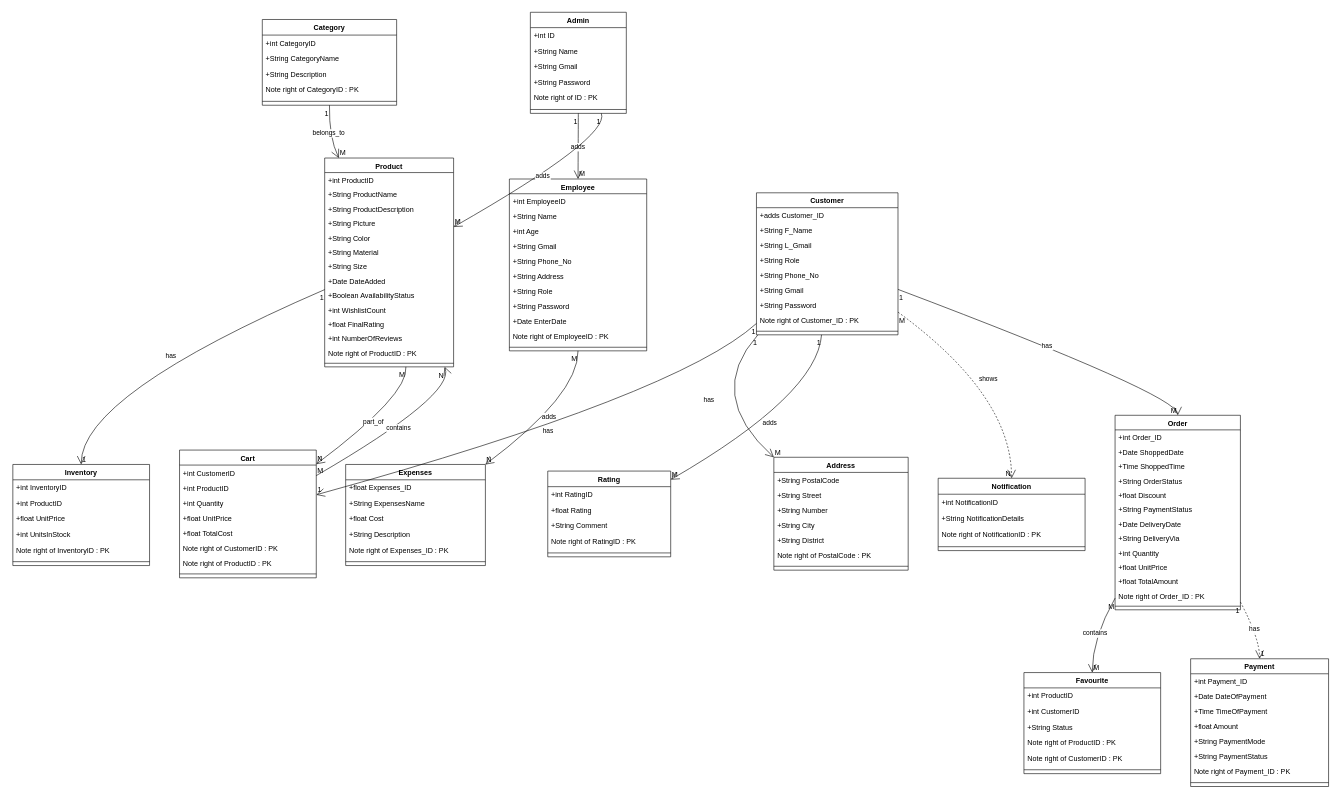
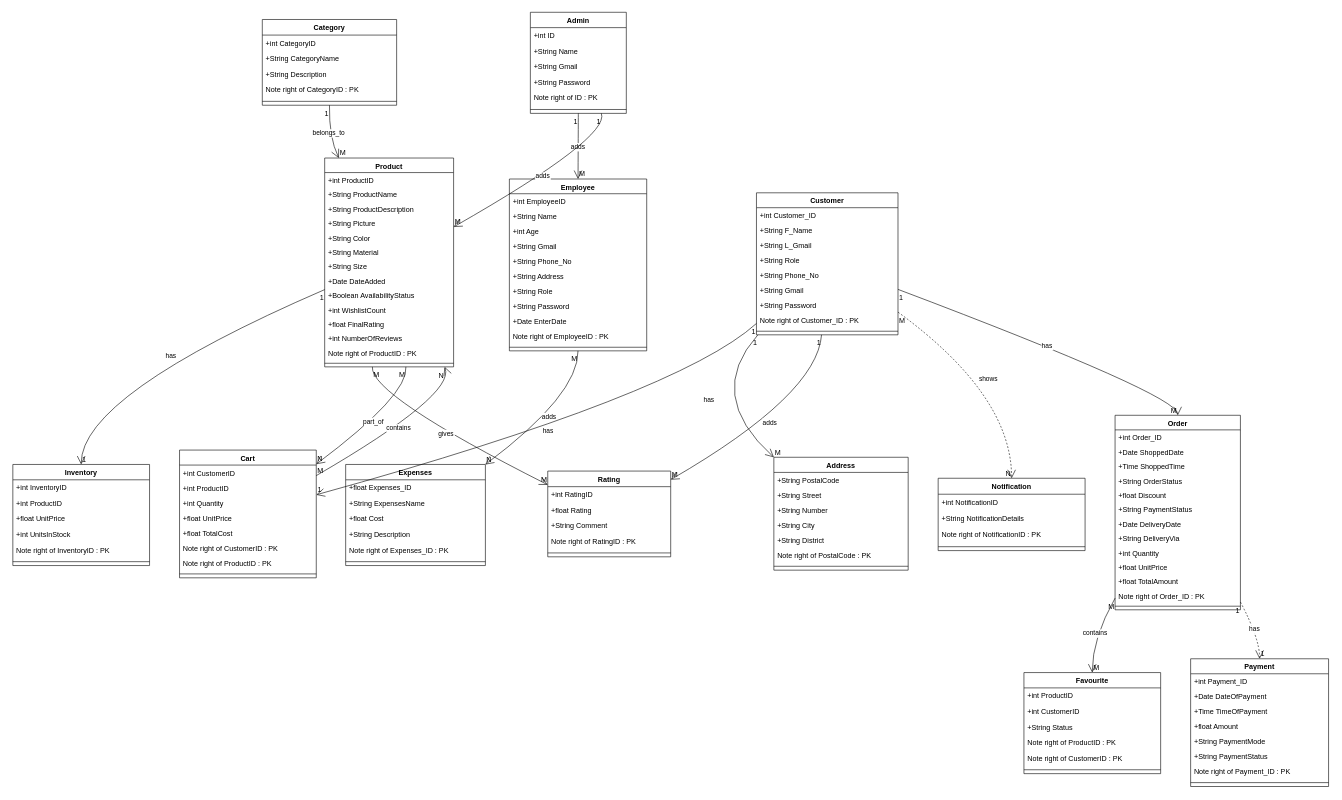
(793, 216) -> (790, 216)
none -> (454, 435)
